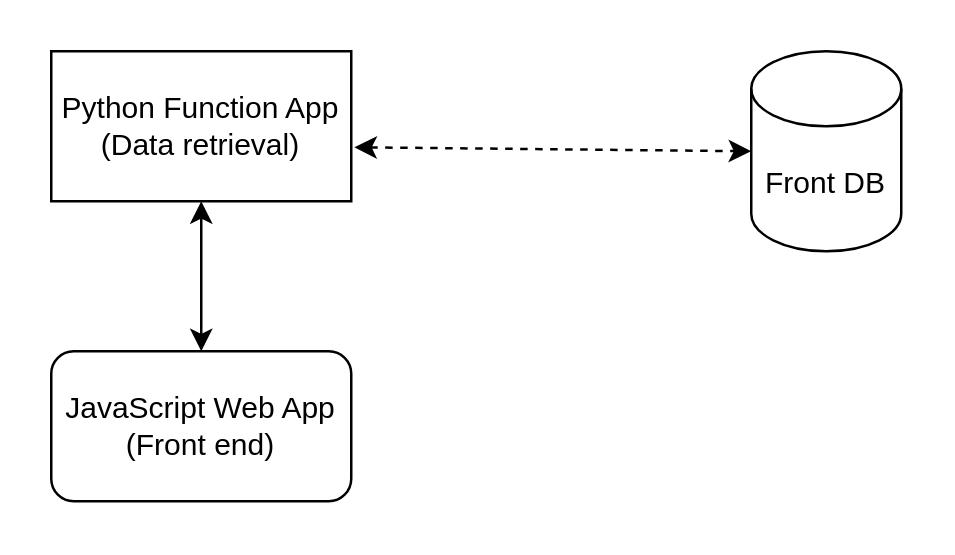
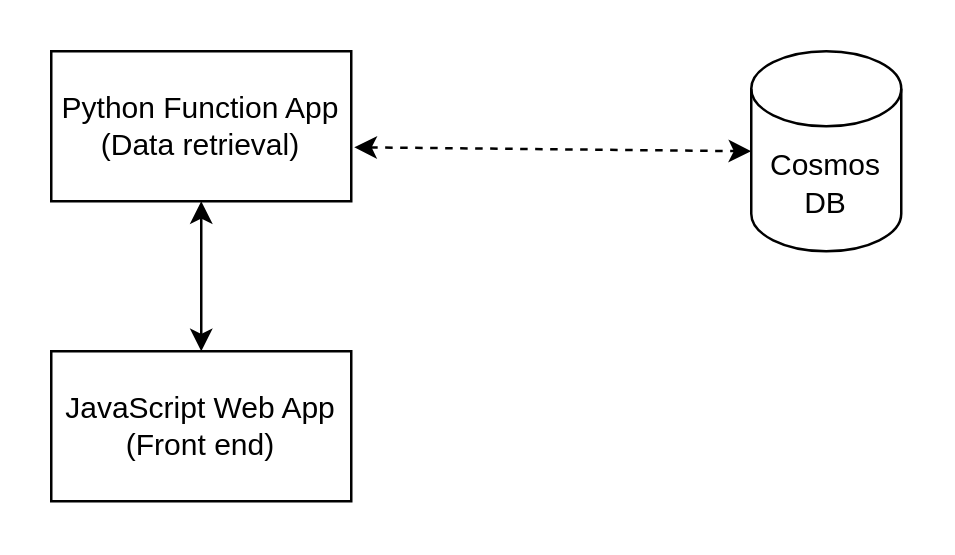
(826, 184) -> (826, 184)
(201, 426) -> (201, 426)
